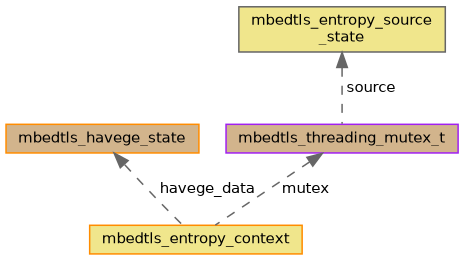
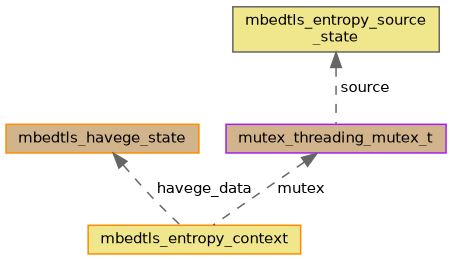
(342, 139) -> (336, 139)
